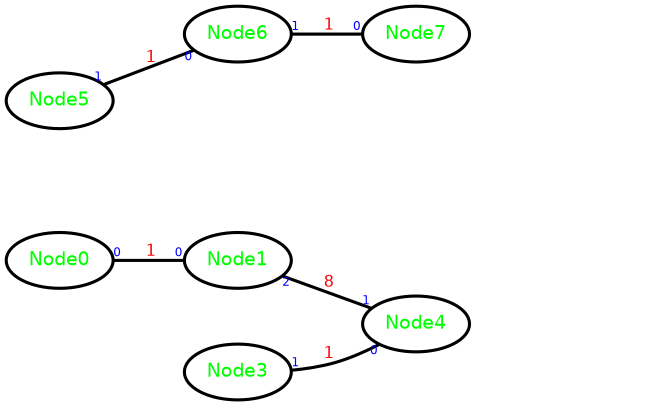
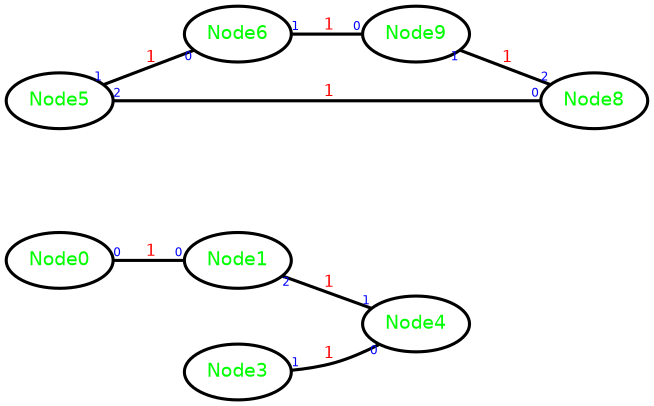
(416, 34) -> (416, 34)
none -> (594, 101)
(327, 283) -> (327, 283)
